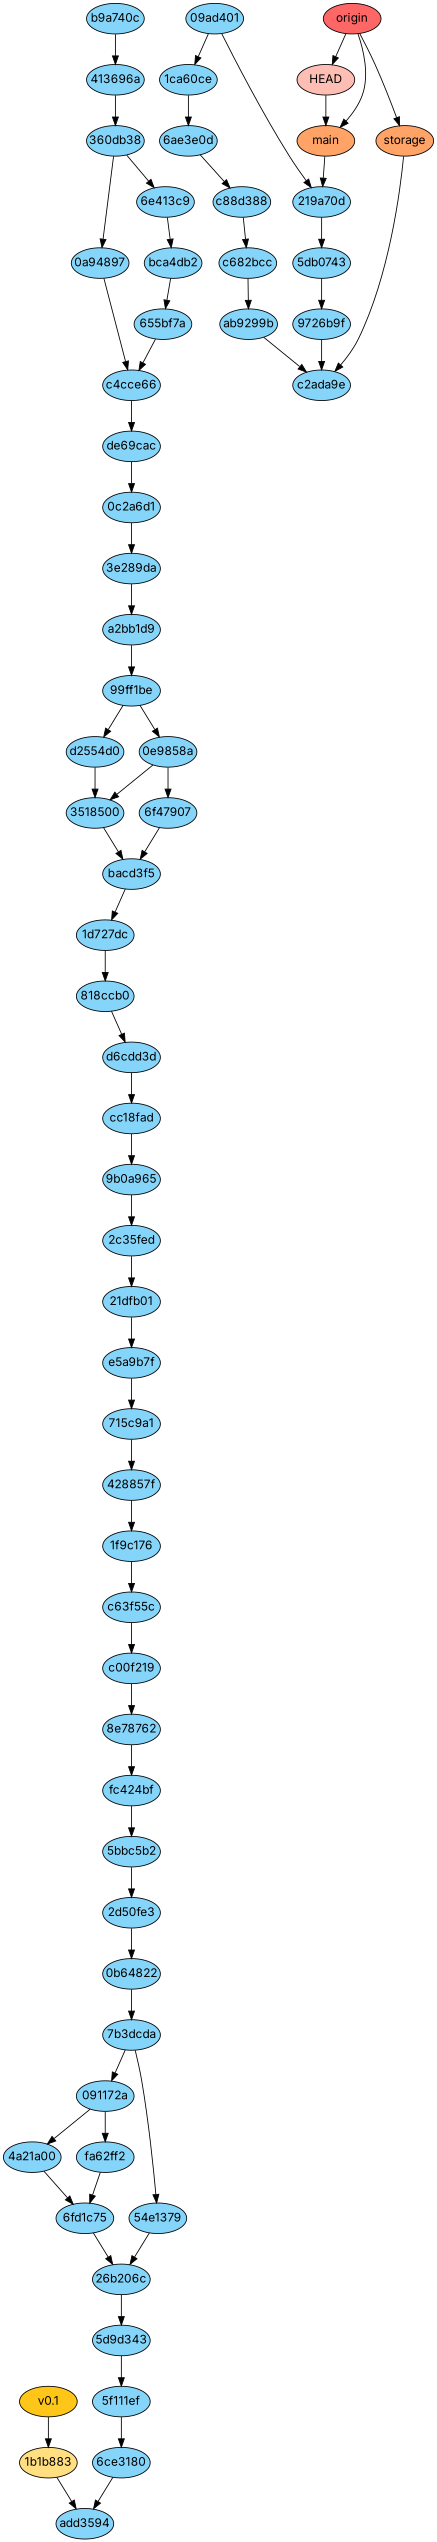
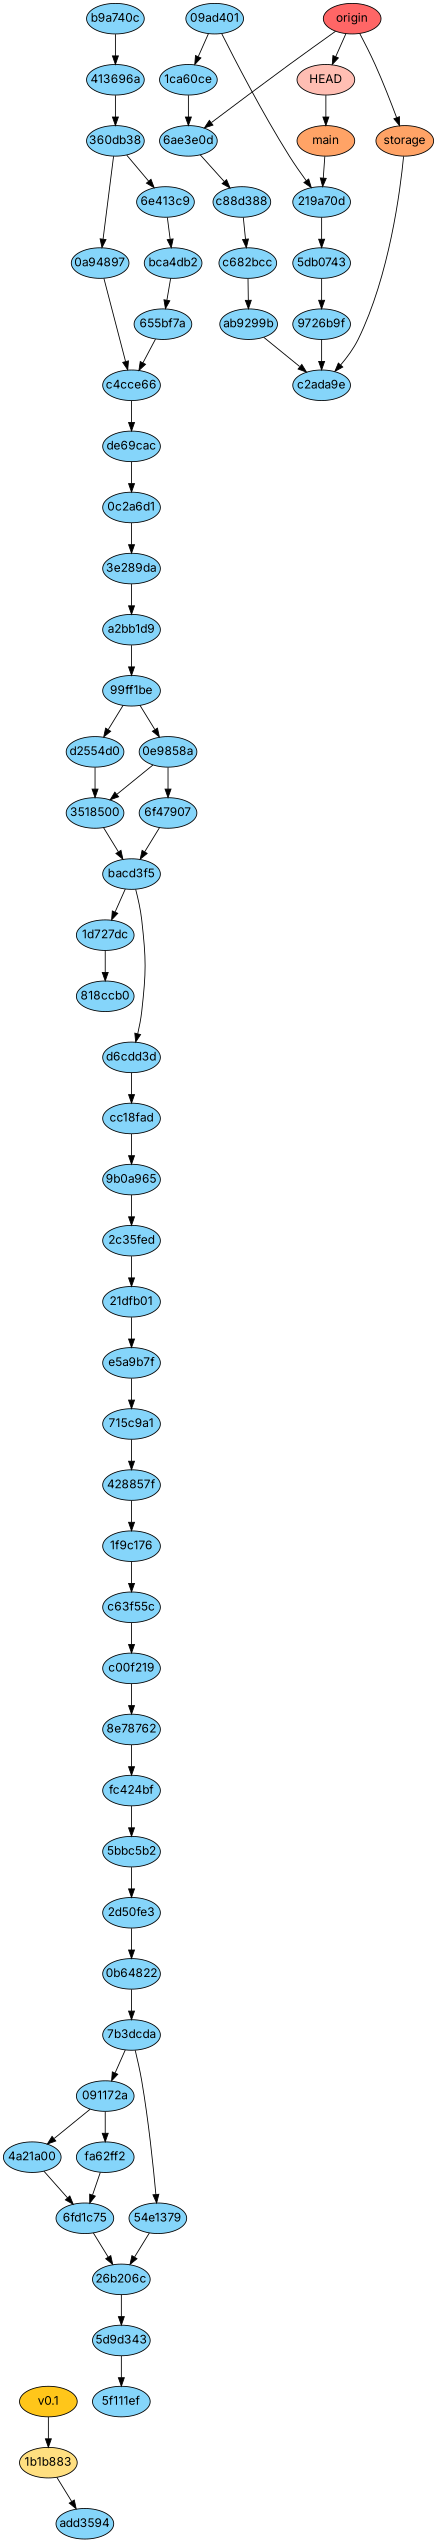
(365, 80) -> (273, 76)
(117, 1023) -> (145, 961)
(121, 2463) -> none
